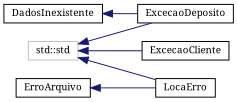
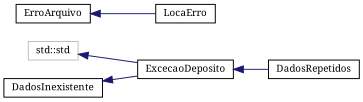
(186, 51) -> none
none -> (314, 69)
(122, 70) -> none
